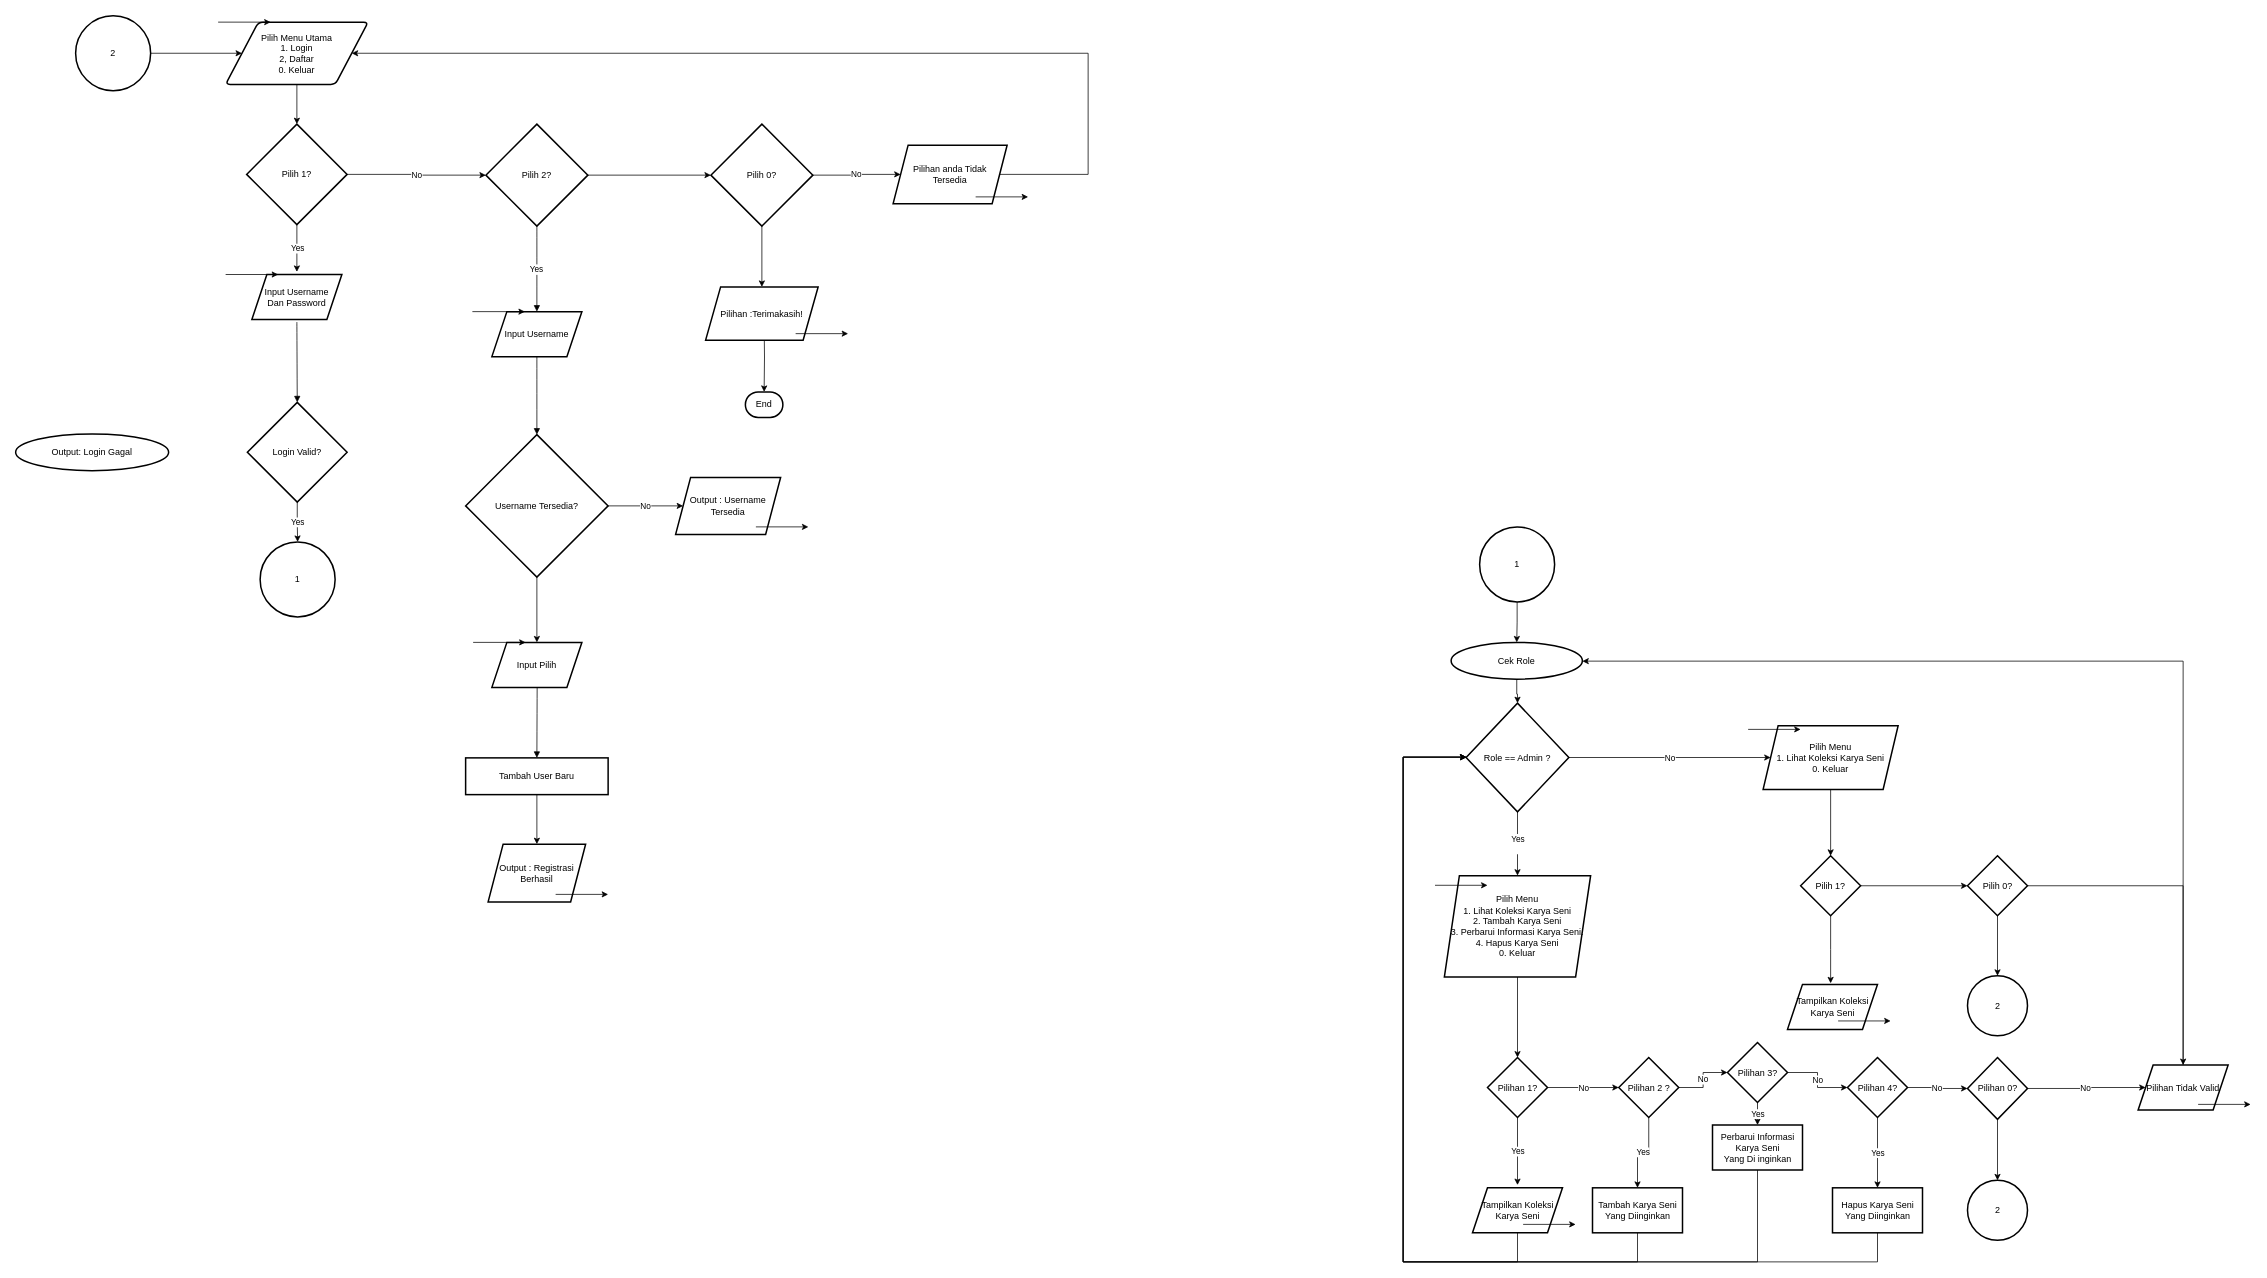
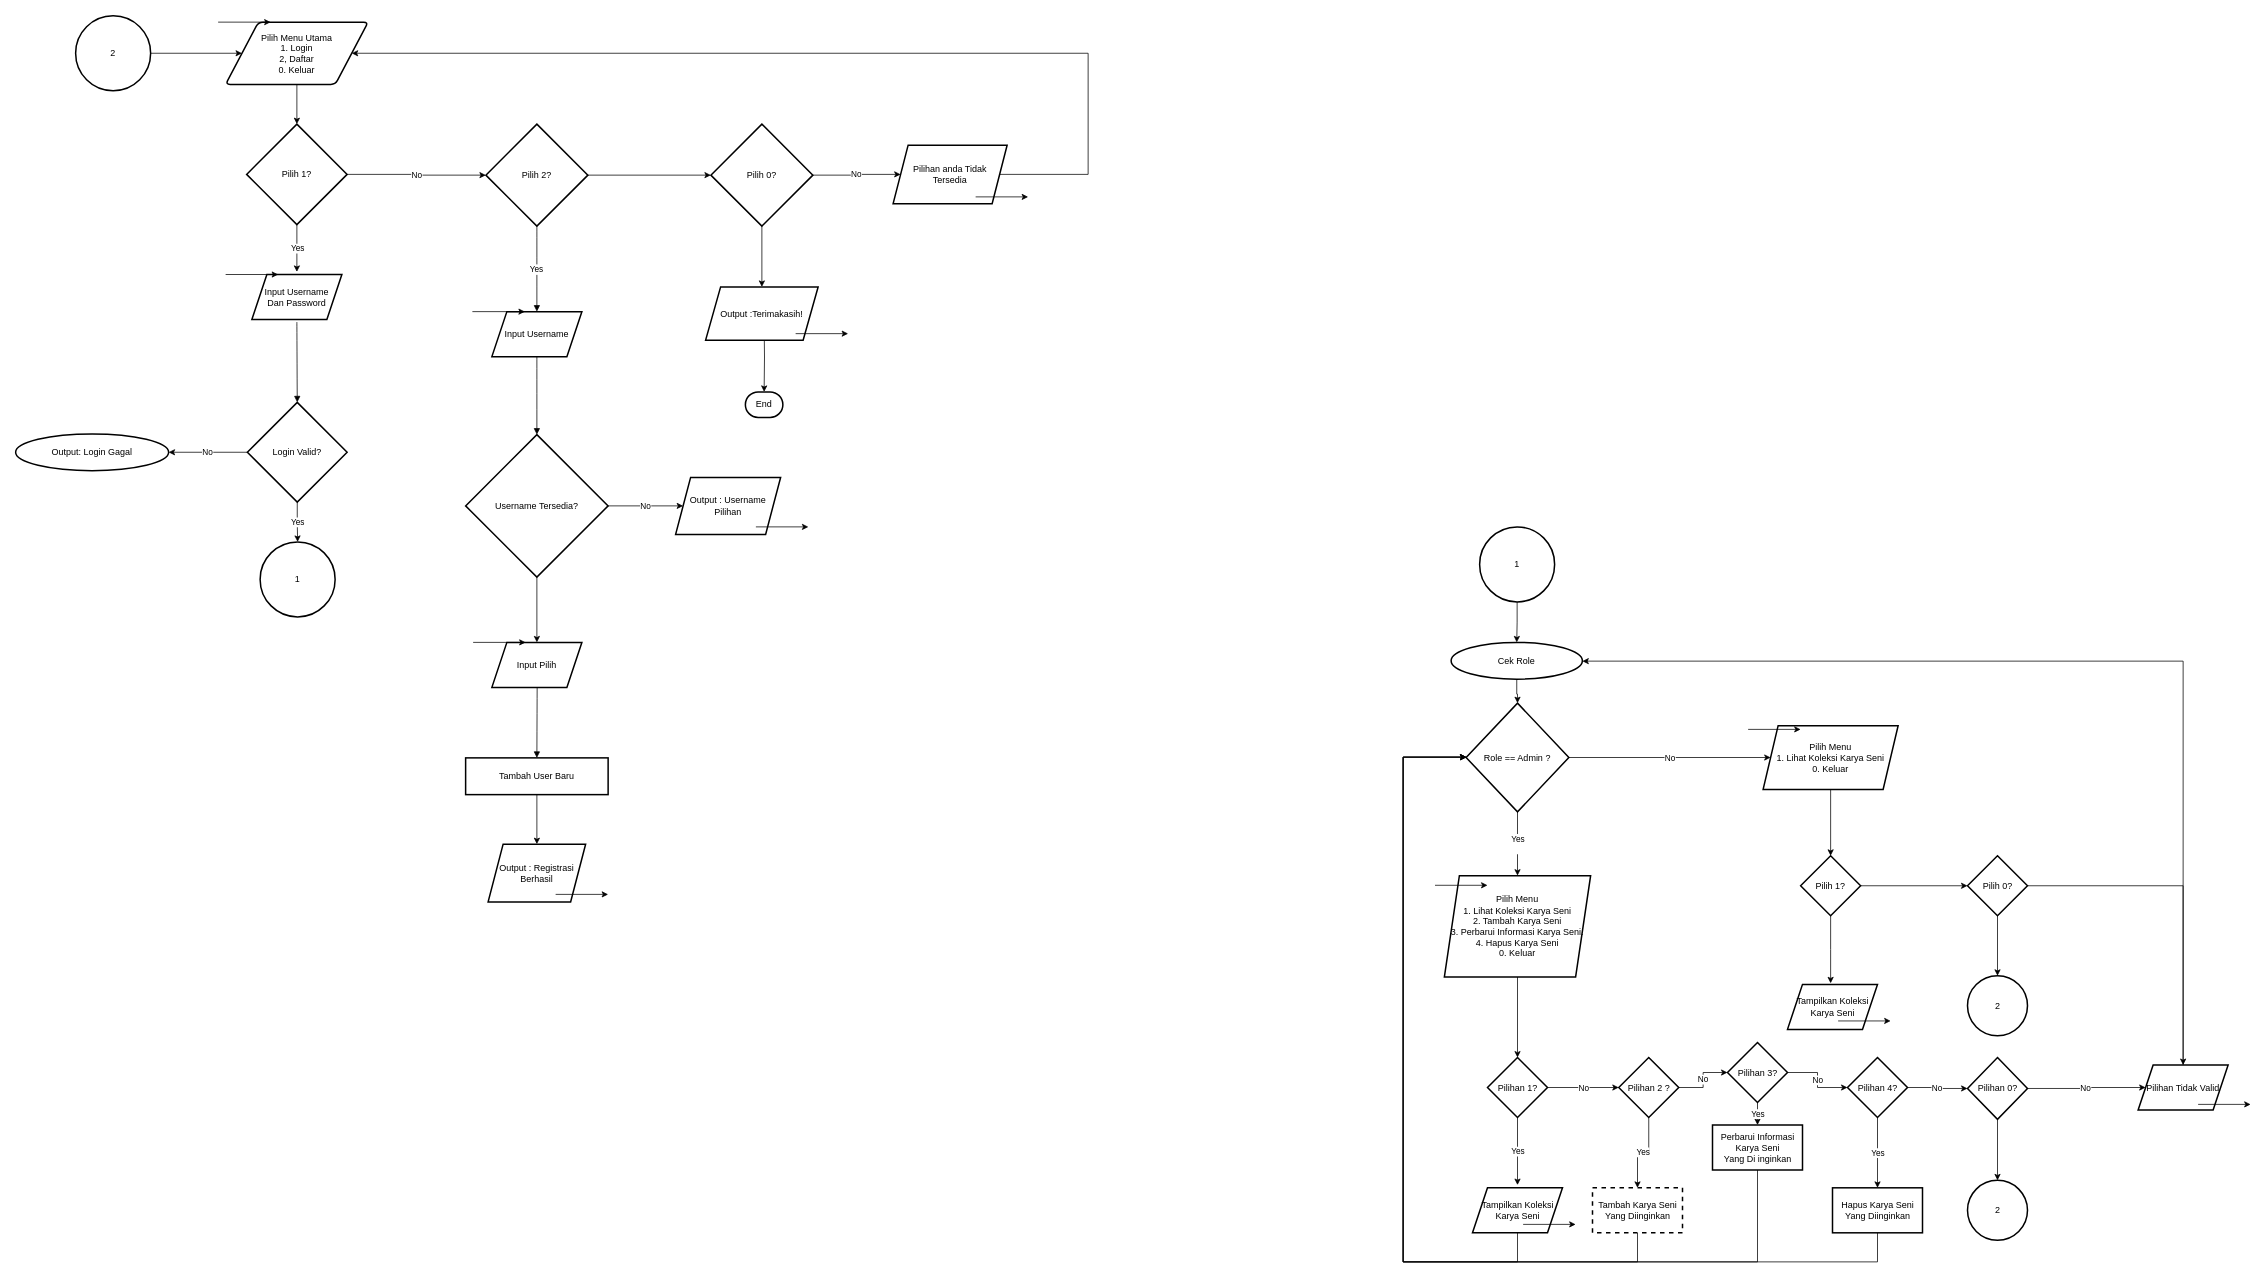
(762, 314) -> (762, 314)
none -> (211, 452)
(728, 506) -> (728, 506)
(1637, 1210) -> (1637, 1210)
